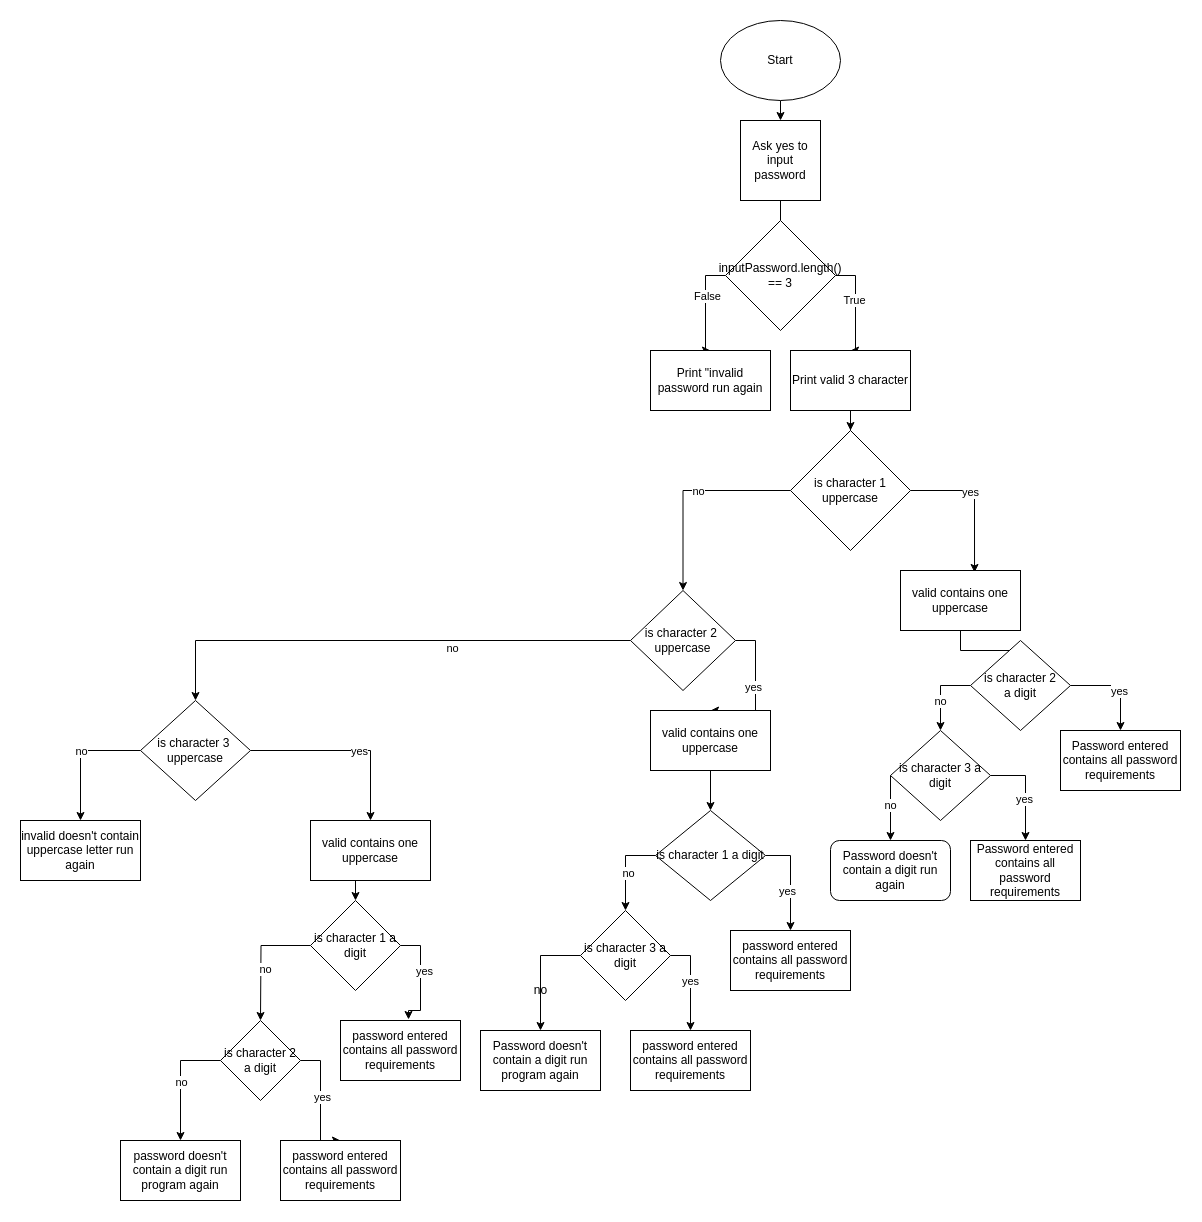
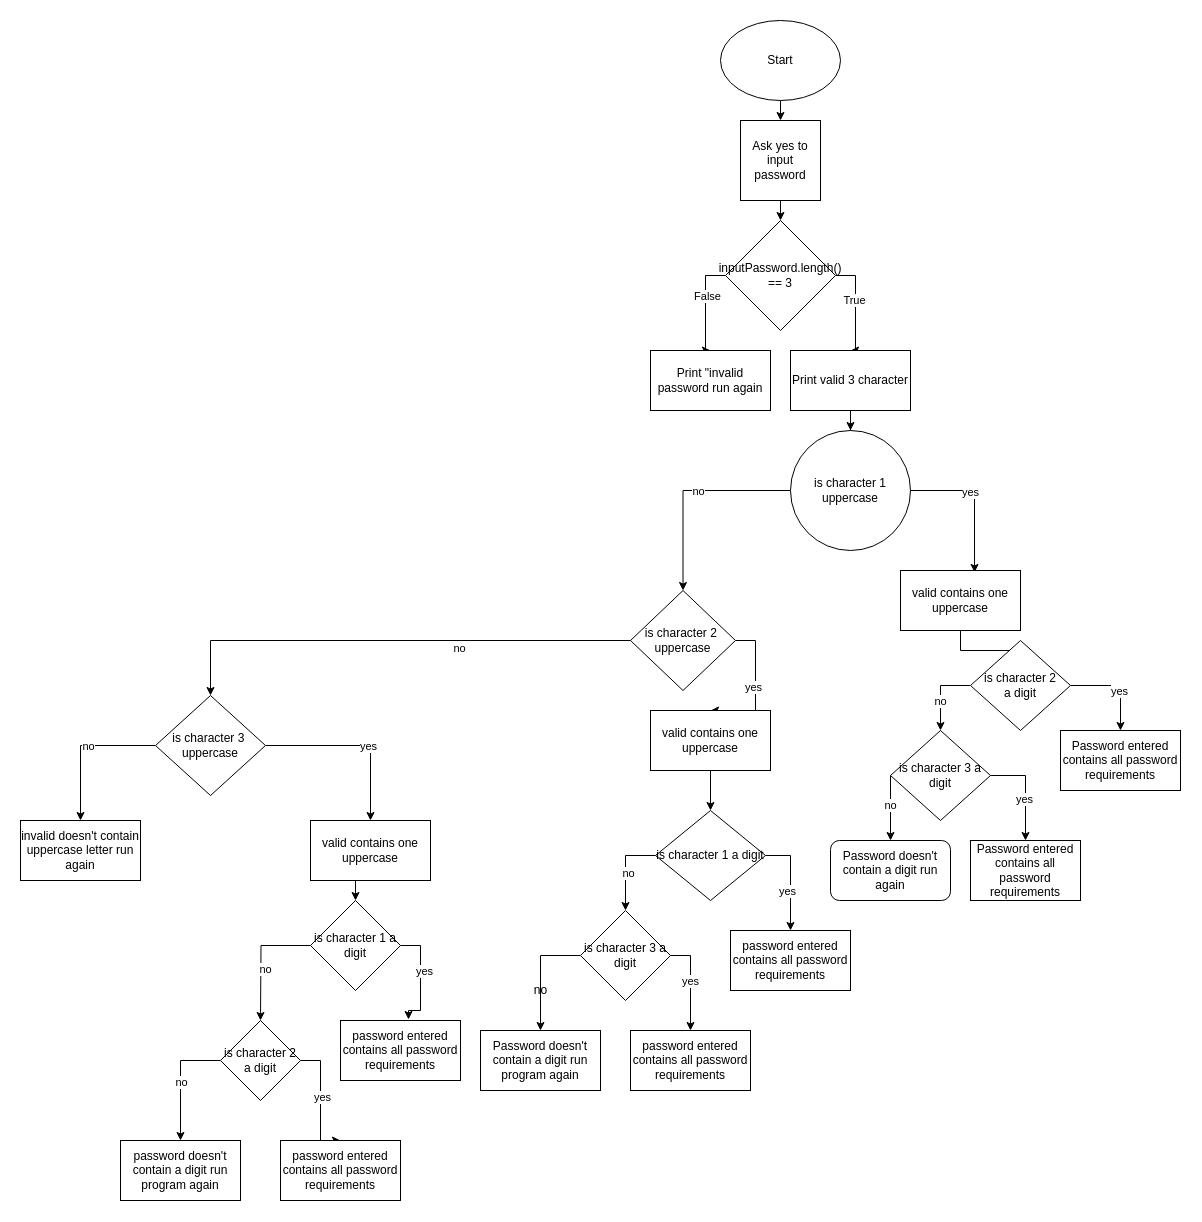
(781, 215) -> (781, 212)
(851, 491) -> (851, 491)
(196, 751) -> (211, 746)
